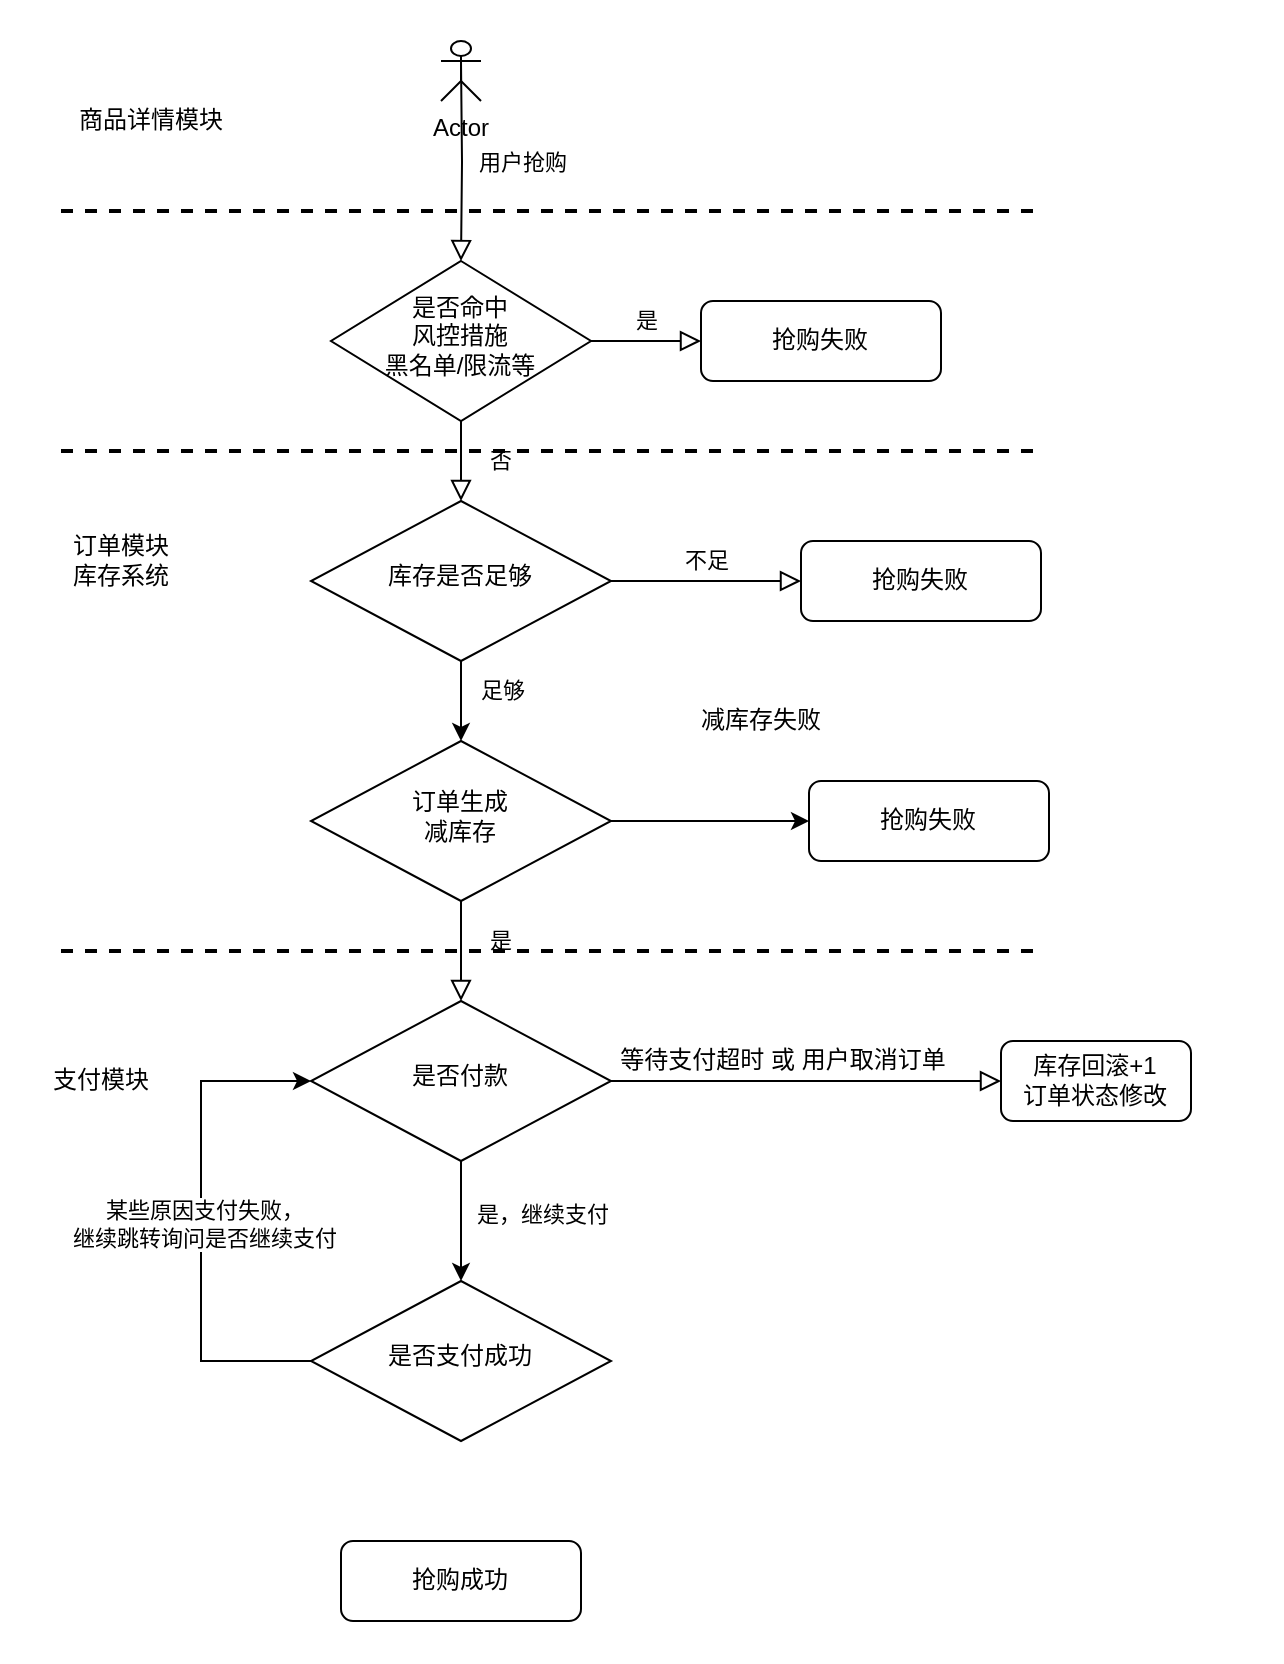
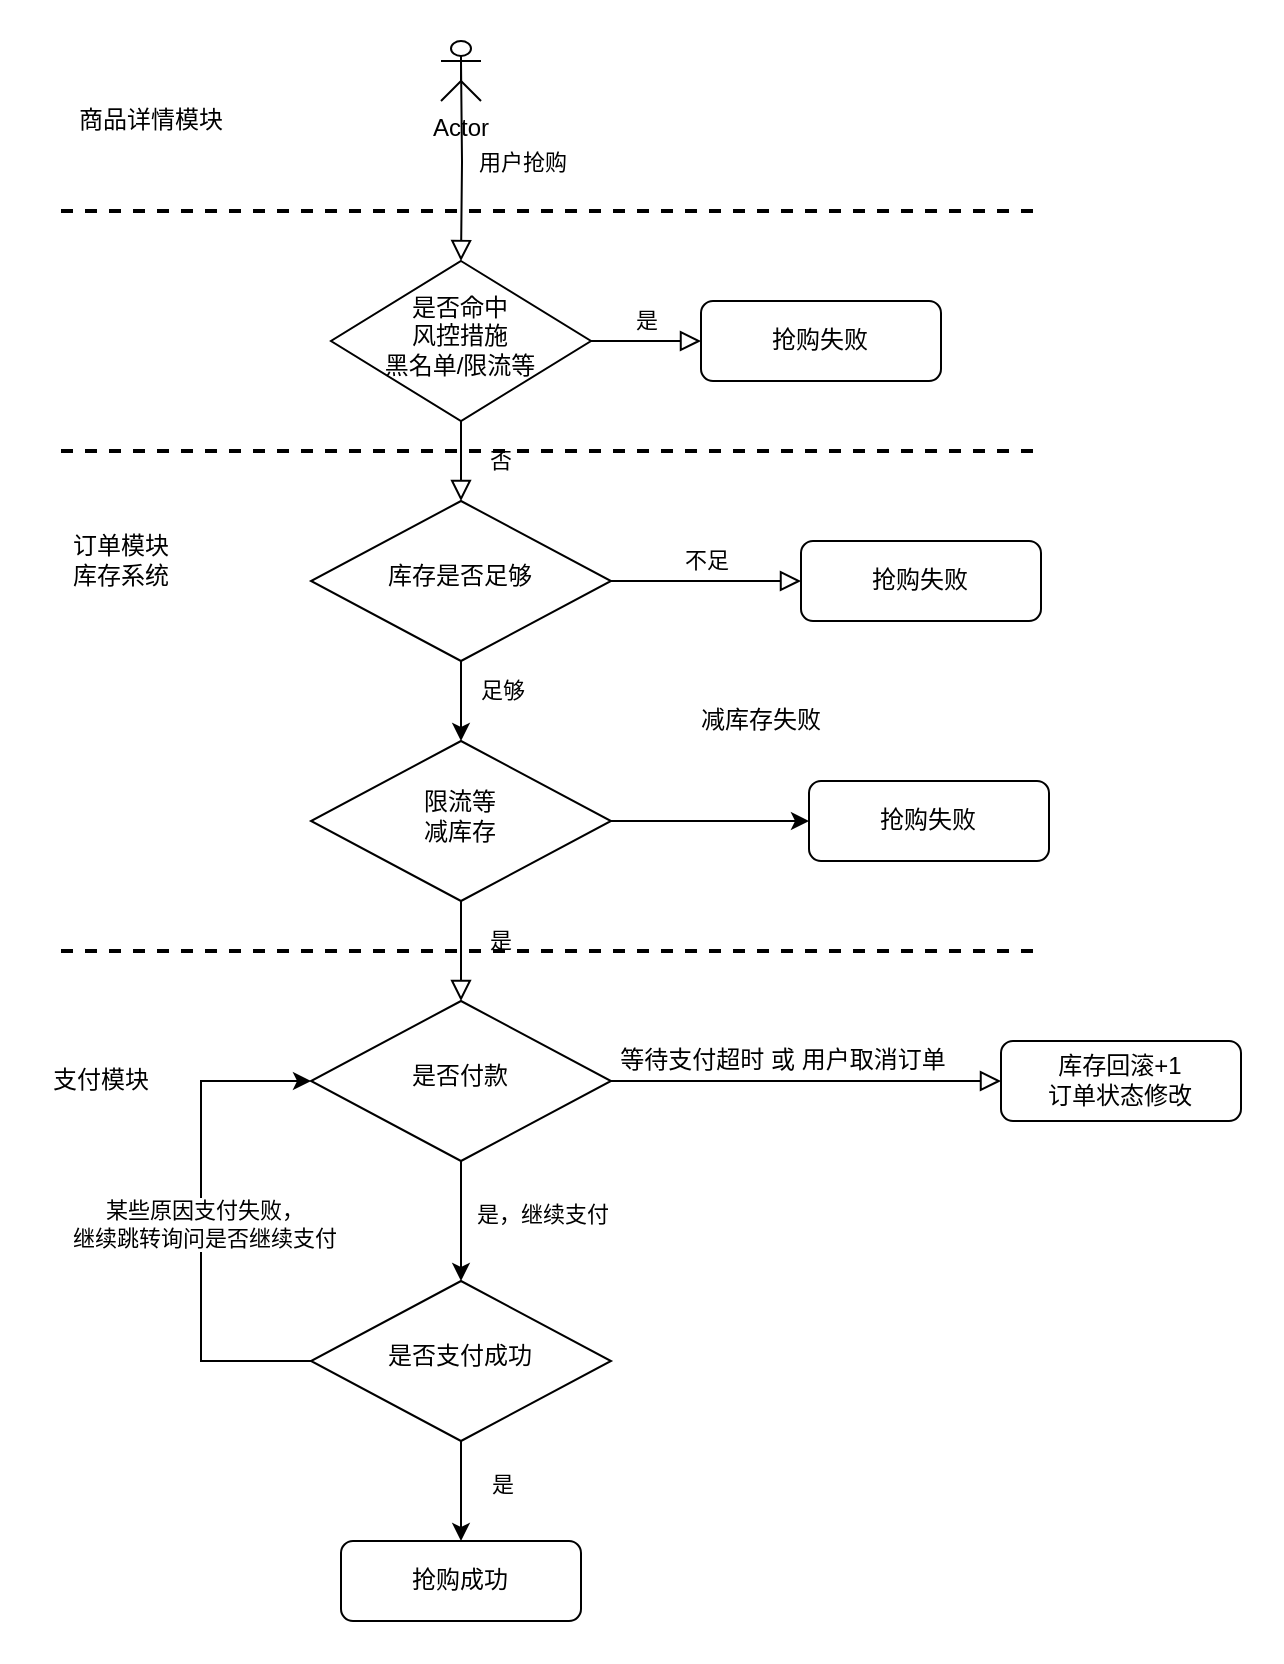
(461, 817) -> (461, 817)
(1096, 1081) -> (1121, 1081)
none -> (461, 1484)
